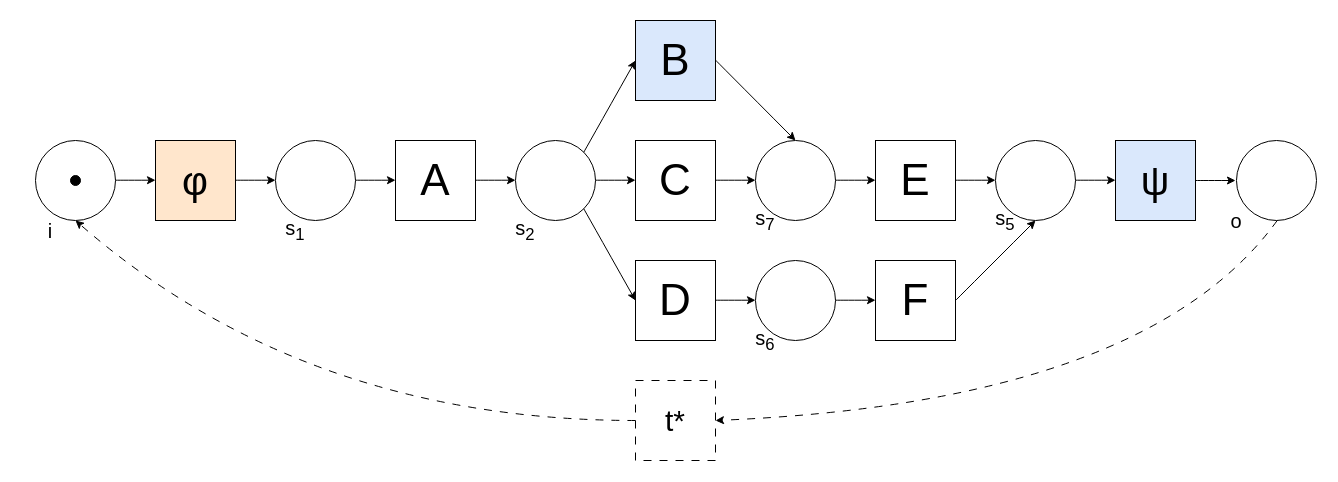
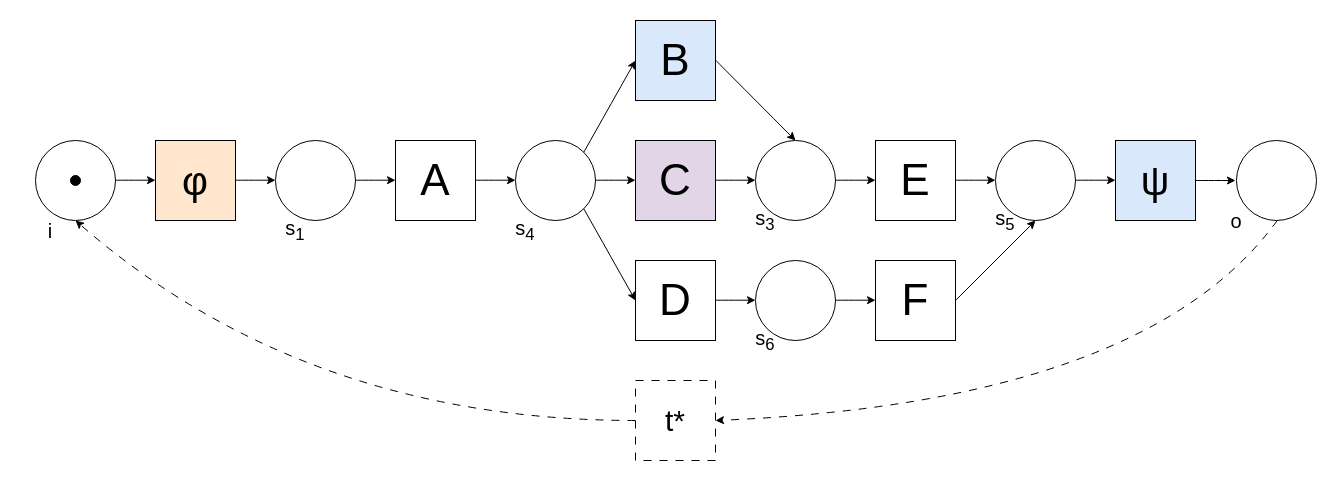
(676, 181) -> (676, 181)
(766, 221) -> (766, 221)
(526, 231) -> (526, 231)
